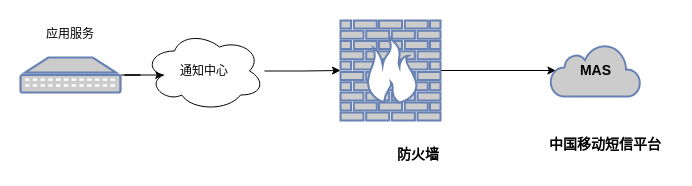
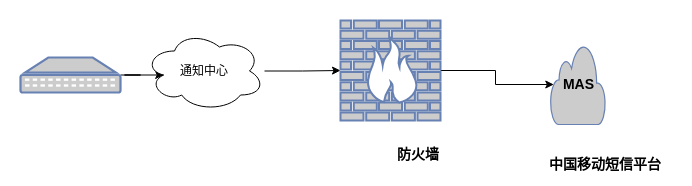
(71, 35) -> none
(596, 71) -> (578, 85)
(606, 145) -> (606, 165)
